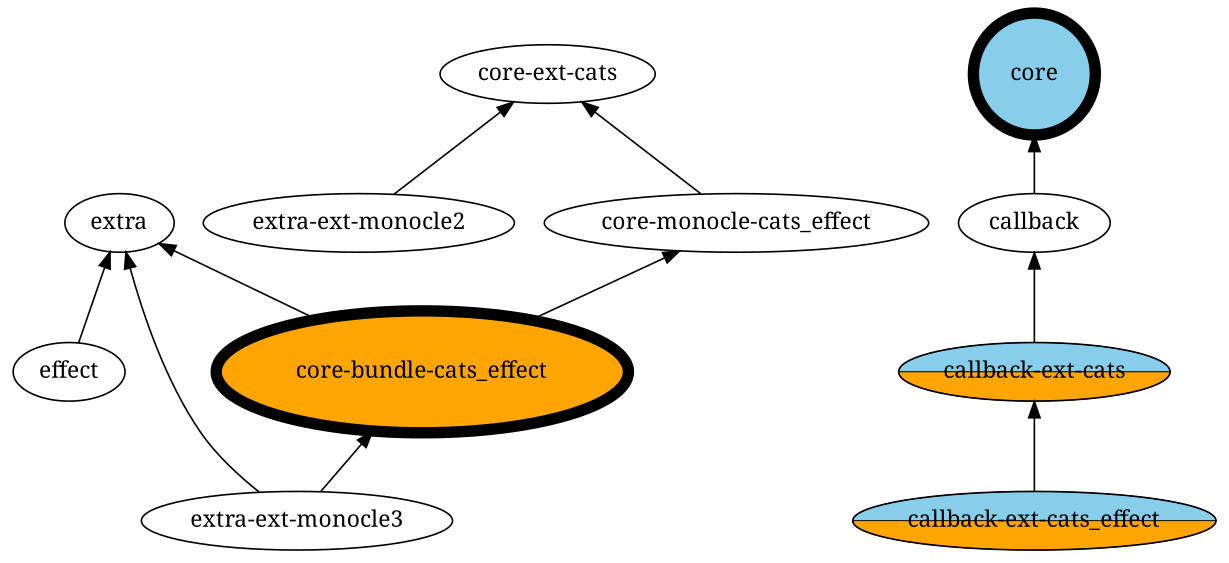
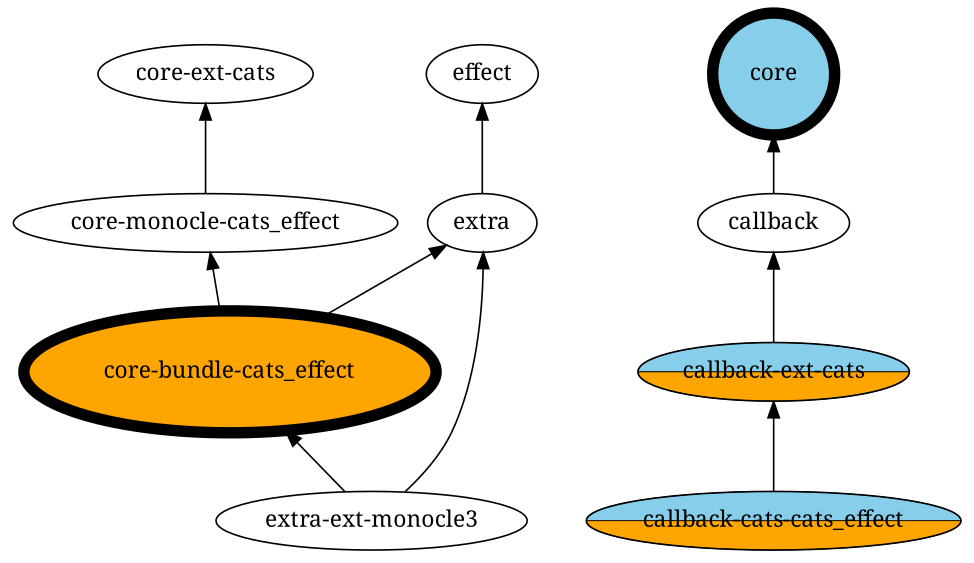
(359, 223) -> none
(92, 305) -> (482, 157)
(1034, 521) -> (774, 521)
